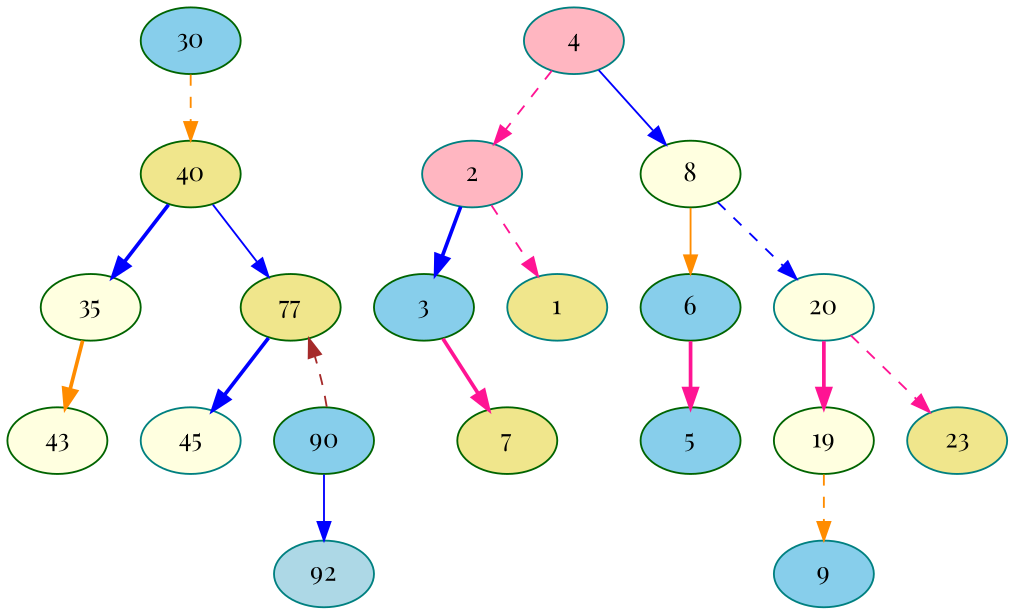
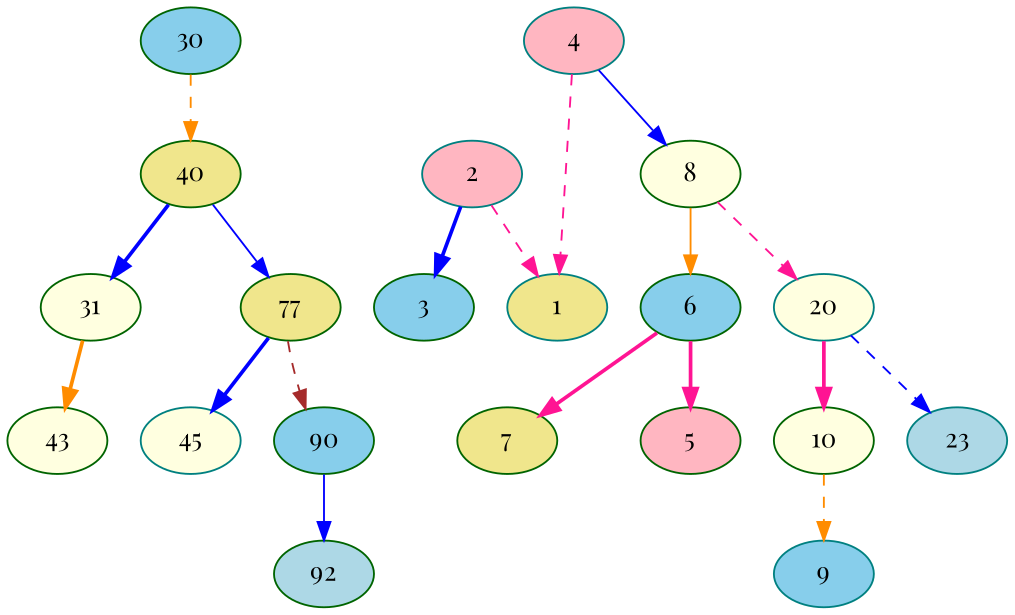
(529, 100) -> (566, 165)
(750, 234) -> (750, 234)
(91, 307) -> (91, 307)
(461, 366) -> (607, 368)
(884, 367) -> (884, 367)
(322, 381) -> (293, 366)
(691, 441) -> (691, 441)
(824, 441) -> (824, 441)
(957, 441) -> (957, 441)
(324, 574) -> (324, 574)
